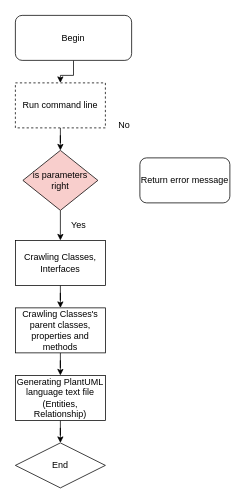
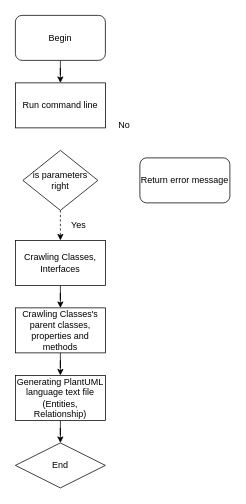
(74, 38) -> (60, 38)
(60, 105) -> (60, 105)
(60, 142) -> none
(60, 180) -> (60, 180)
(60, 222) -> (60, 222)
